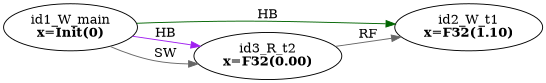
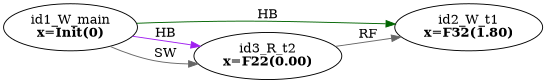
(469, 33) -> (469, 33)
(268, 62) -> (268, 62)
